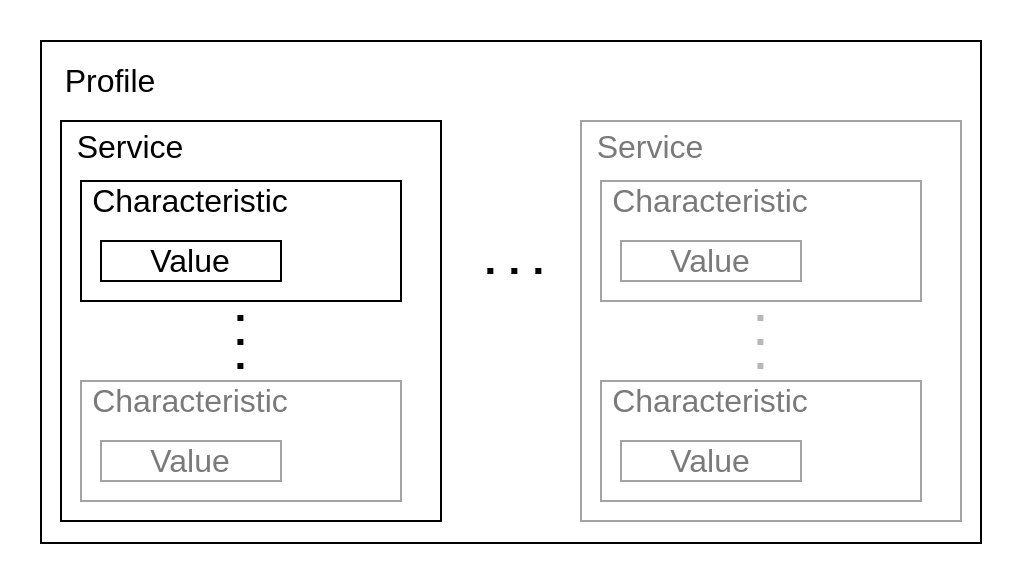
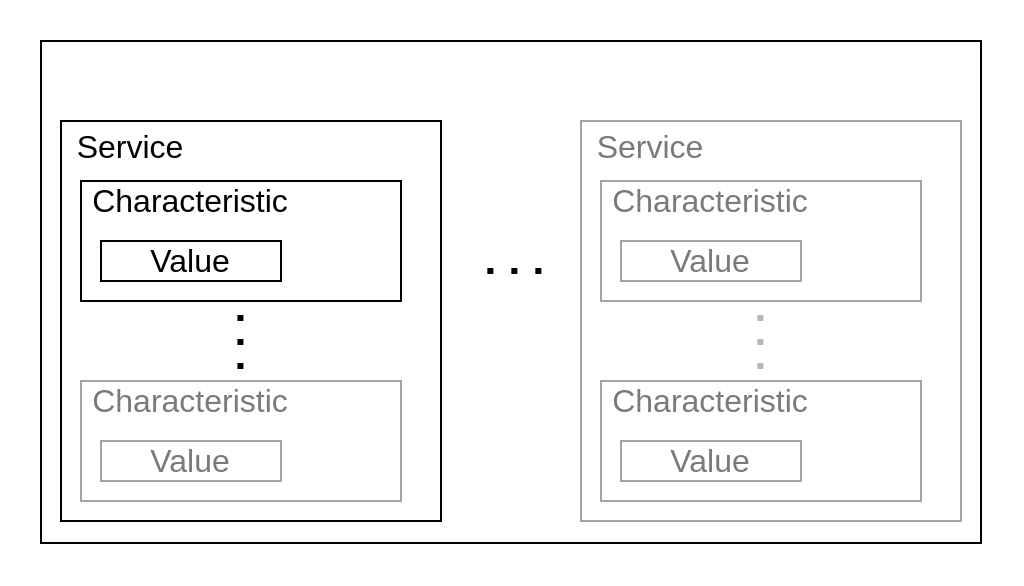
(111, 81) -> none
